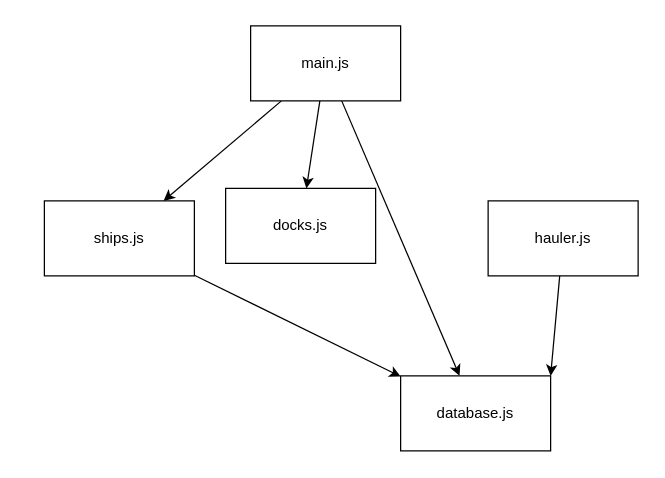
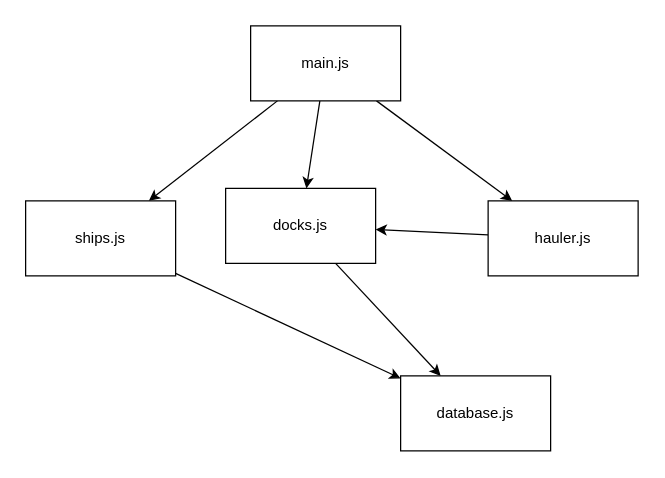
(399, 234) -> (441, 148)
(119, 238) -> (101, 238)
none -> (385, 316)
(556, 322) -> (436, 232)
